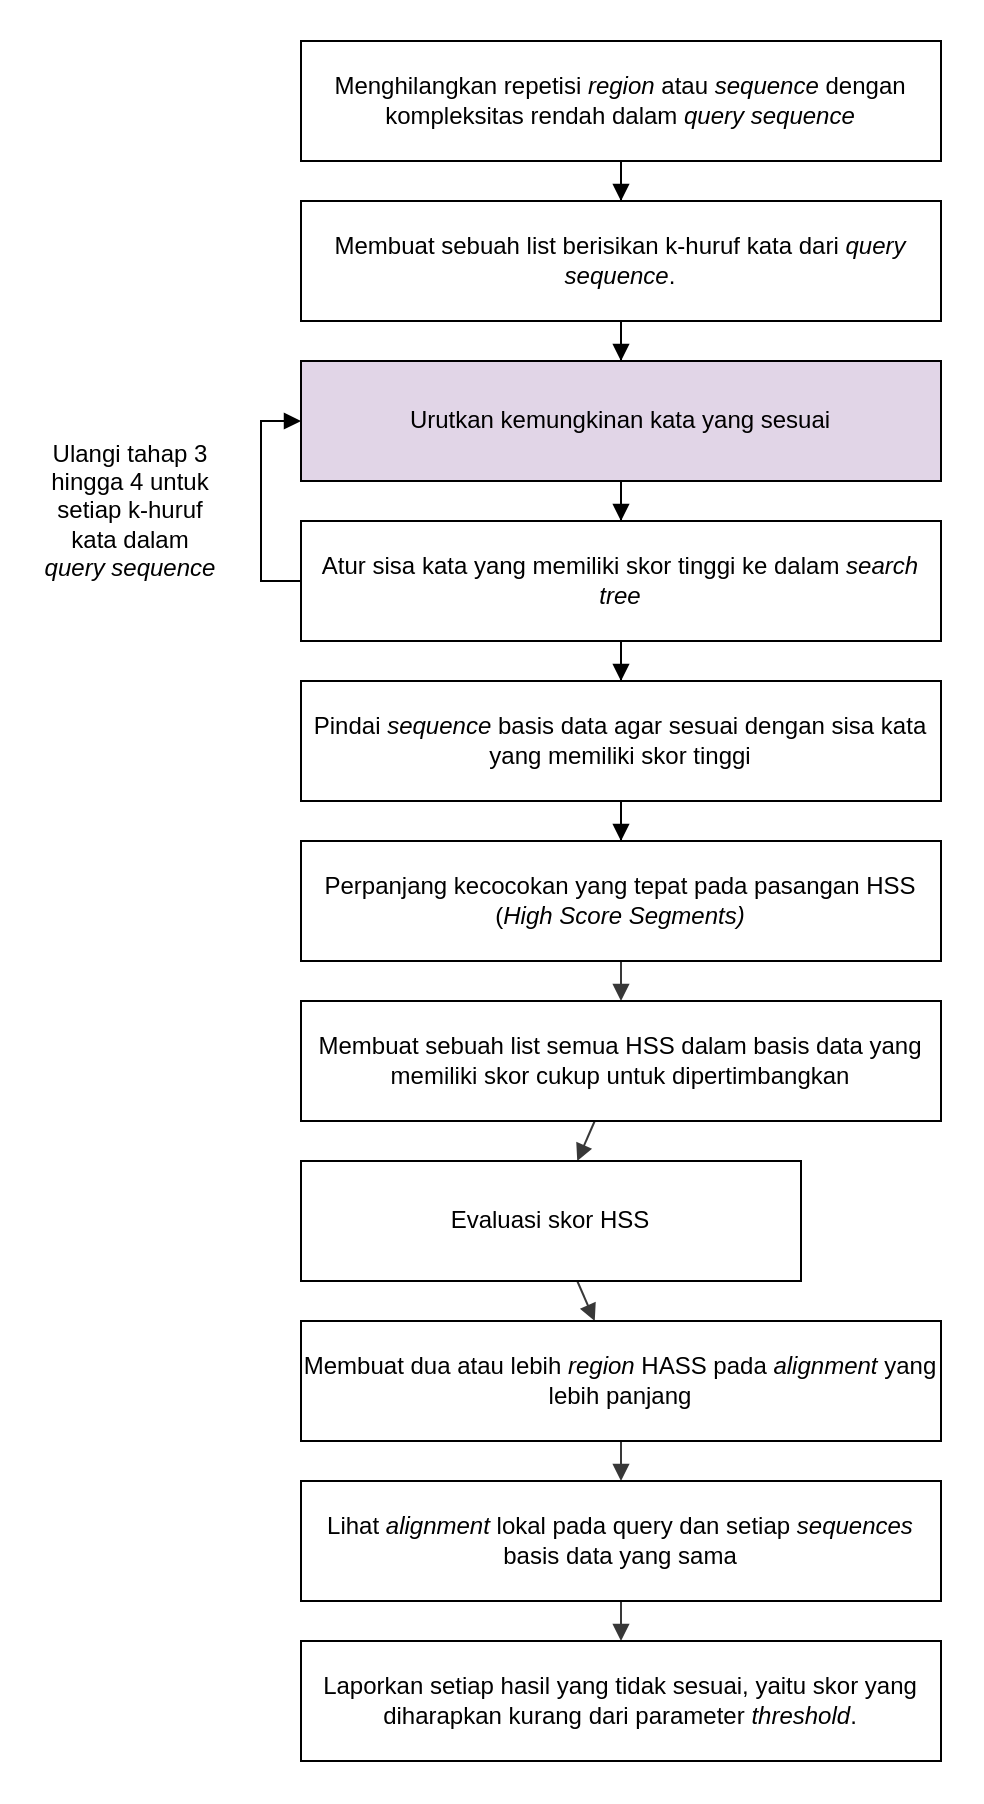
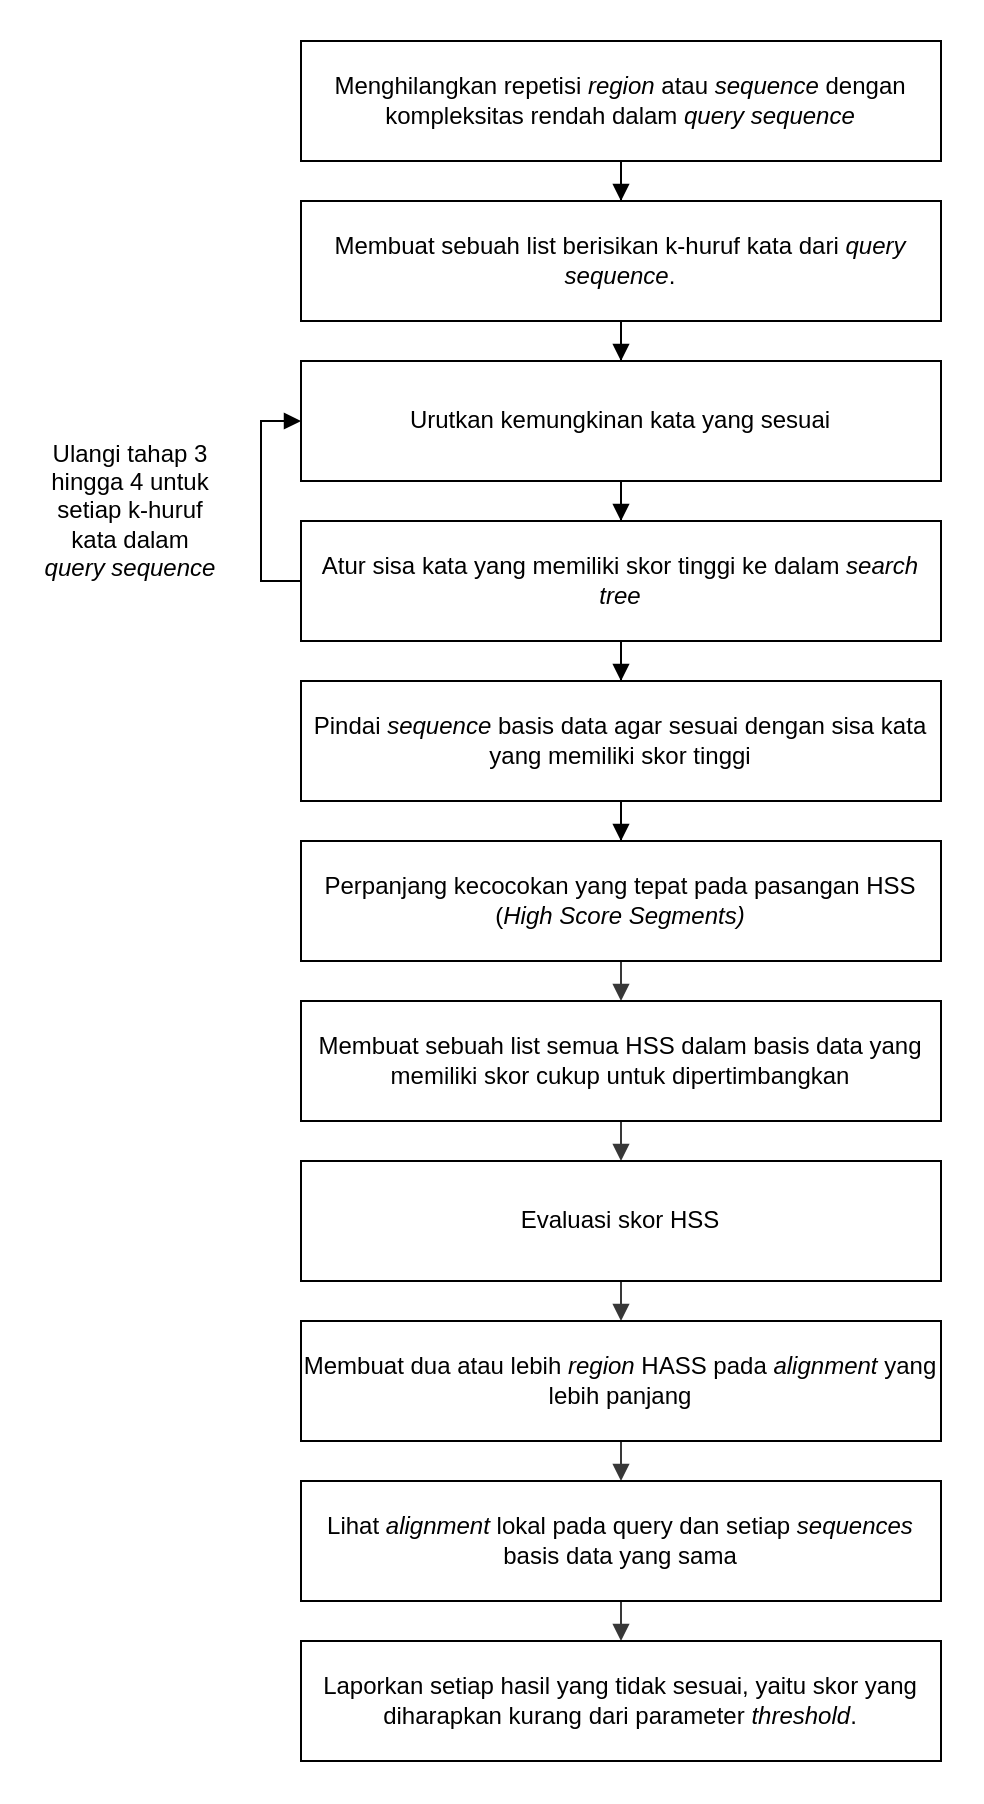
(621, 421) -> (621, 421)
(551, 1221) -> (621, 1221)
